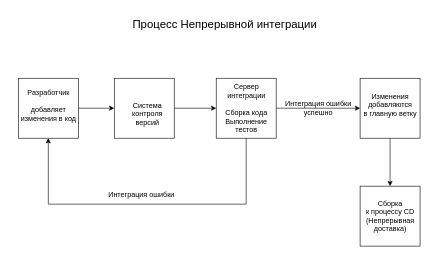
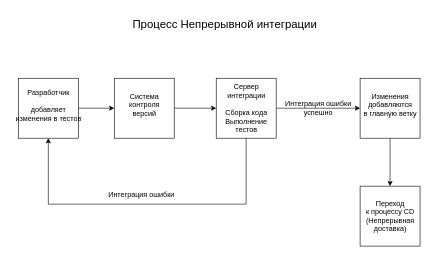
(49, 105) -> (49, 105)
(147, 114) -> (144, 105)
(391, 216) -> (391, 216)
